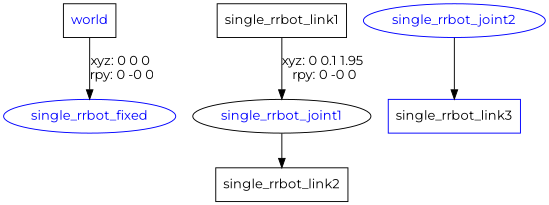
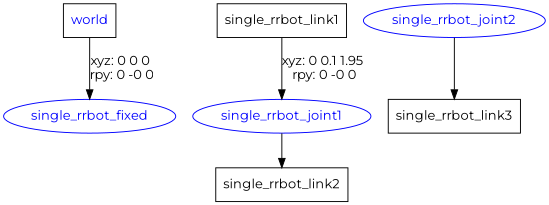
(282, 116) -> (282, 116)
(454, 116) -> (454, 116)
